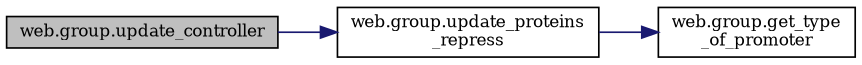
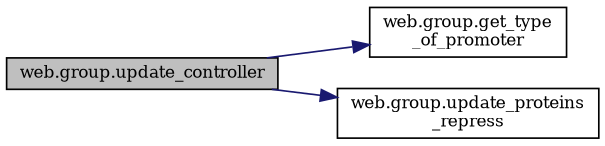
(620, 32) -> (310, 52)
